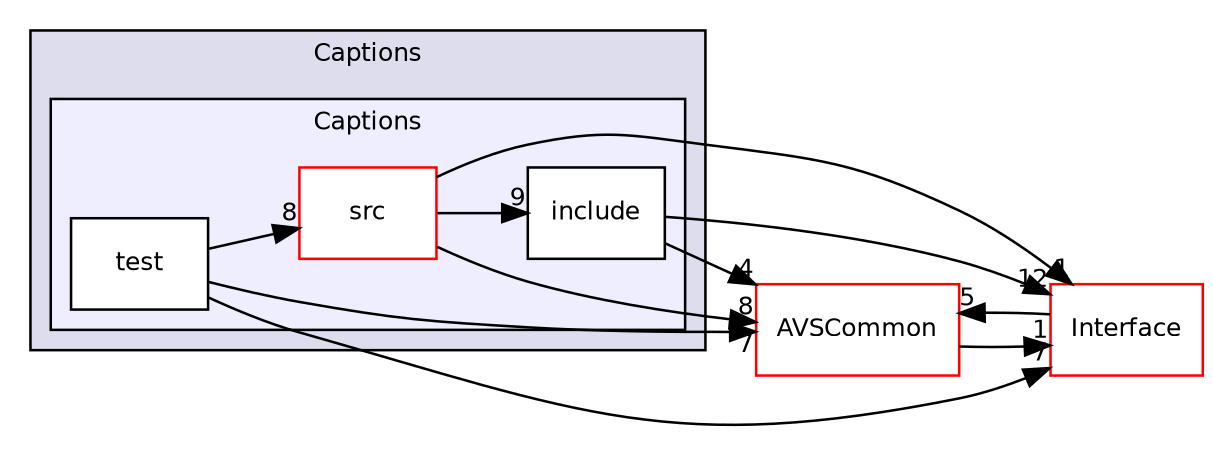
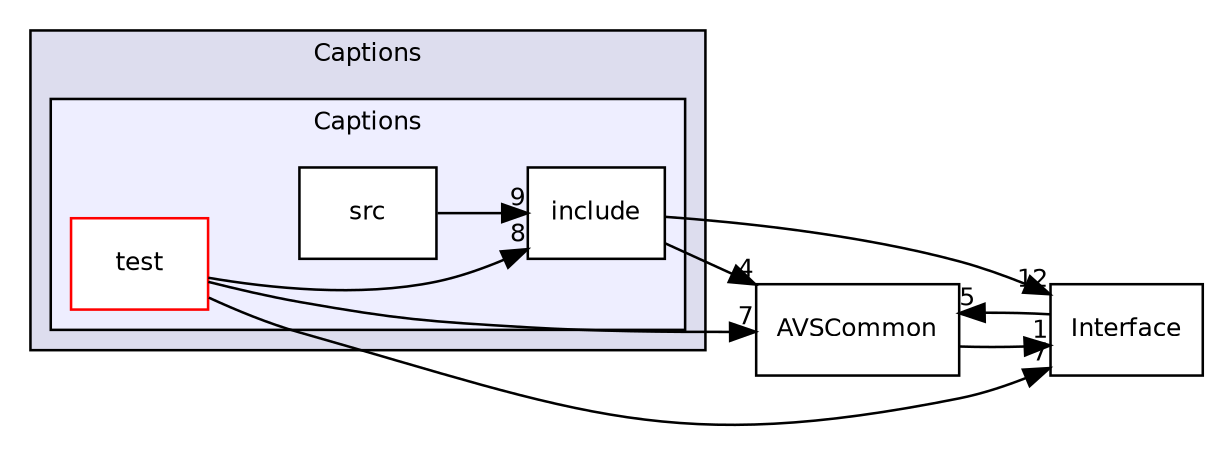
(753, 151) -> none
(368, 213) -> (368, 213)
(242, 241) -> (358, 290)
(140, 264) -> (140, 264)
(581, 295) -> none
(858, 330) -> (858, 330)
(1127, 330) -> (1127, 330)
